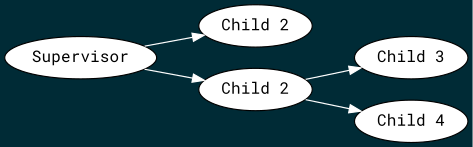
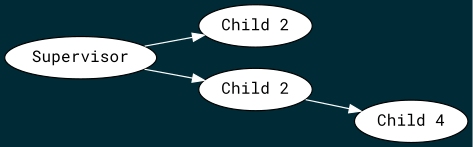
(411, 58) -> none
